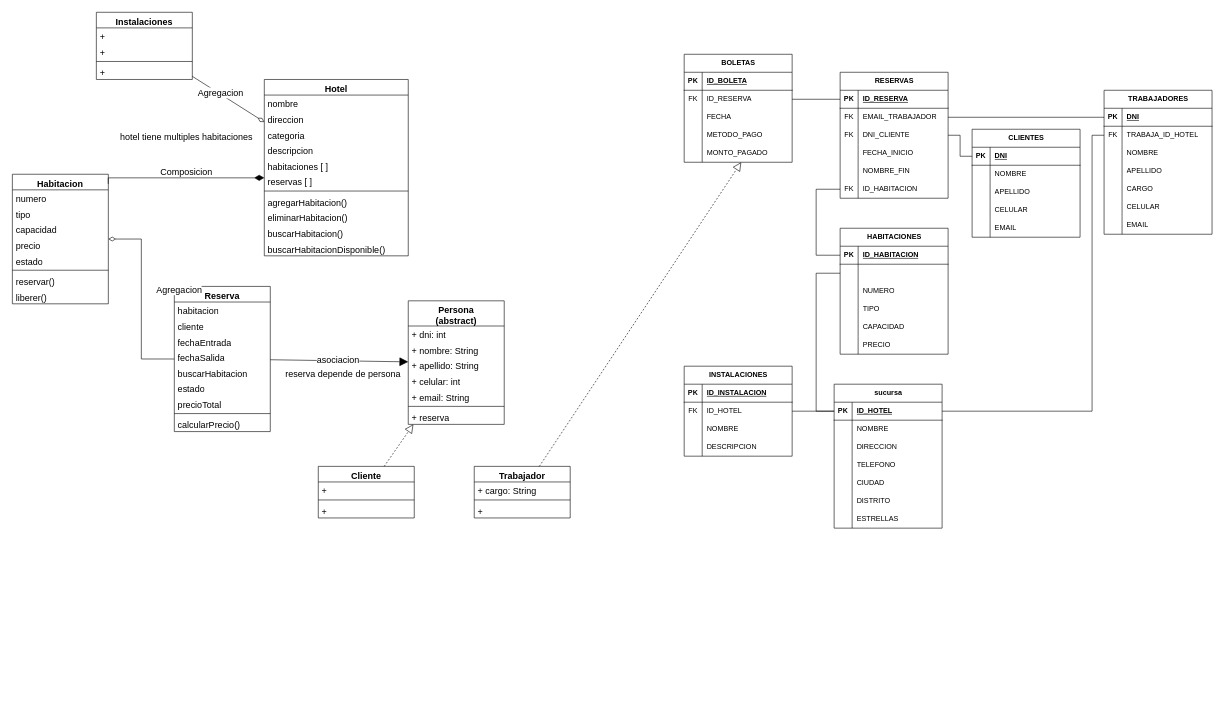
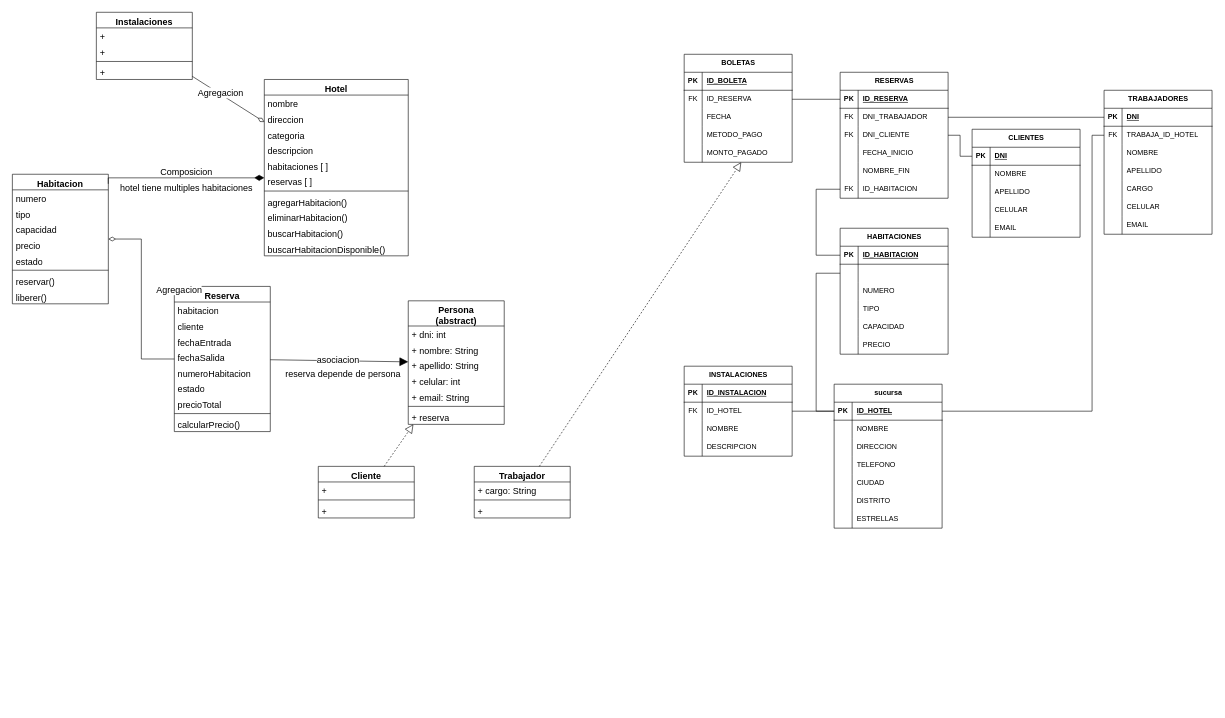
(895, 117) -> (891, 117)
(186, 137) -> (186, 188)
(216, 374) -> (216, 374)
